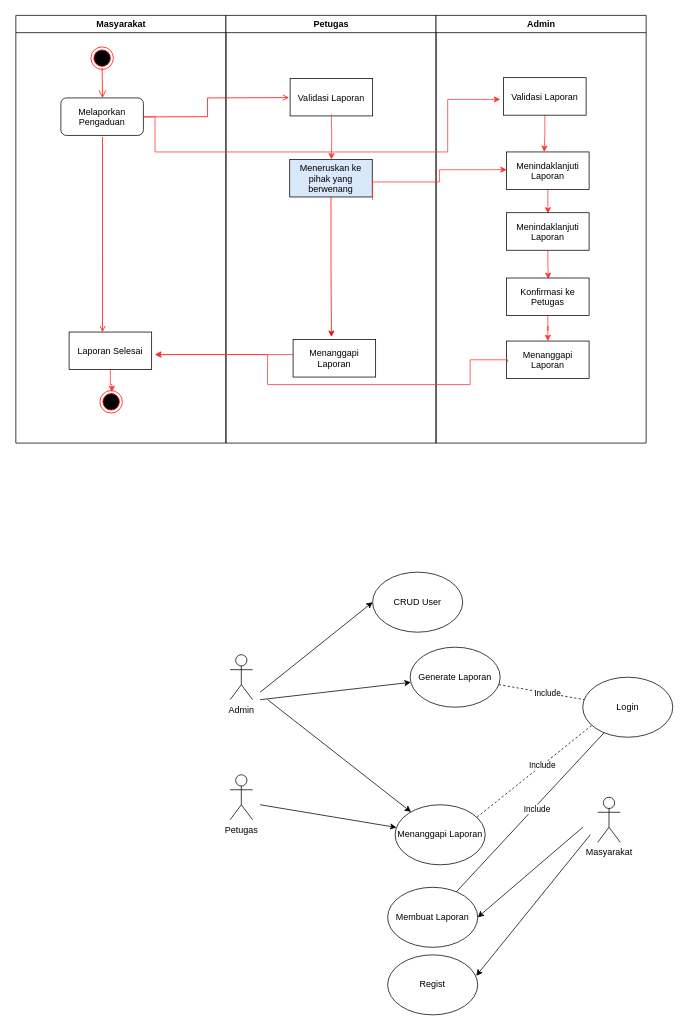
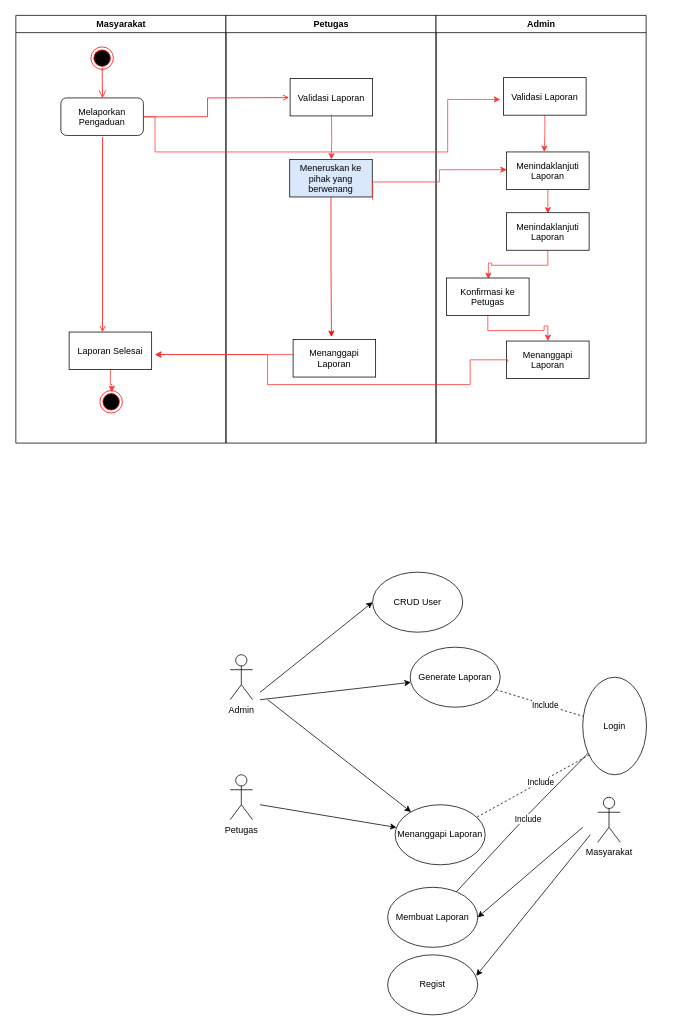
(548, 297) -> (488, 297)
(627, 707) -> (614, 726)
